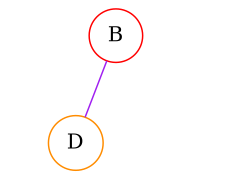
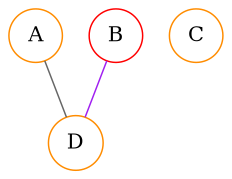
none -> (36, 36)
none -> (196, 36)
